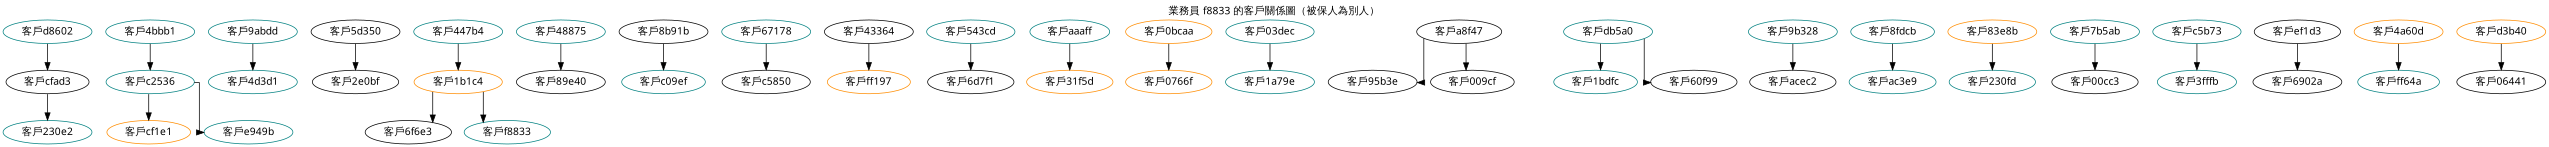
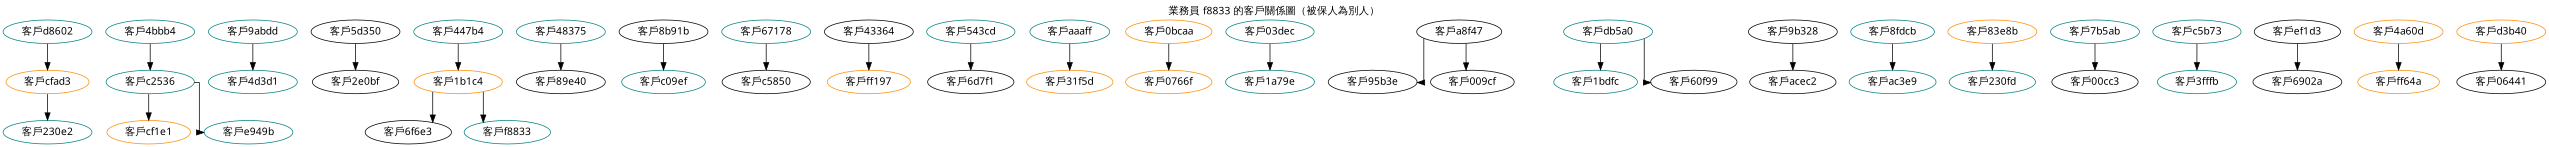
(150, 32) -> (150, 32)
(561, 32) -> (561, 32)
(1793, 32) -> (1793, 32)
(48, 82) -> (48, 82)
(2399, 82) -> (2399, 82)
